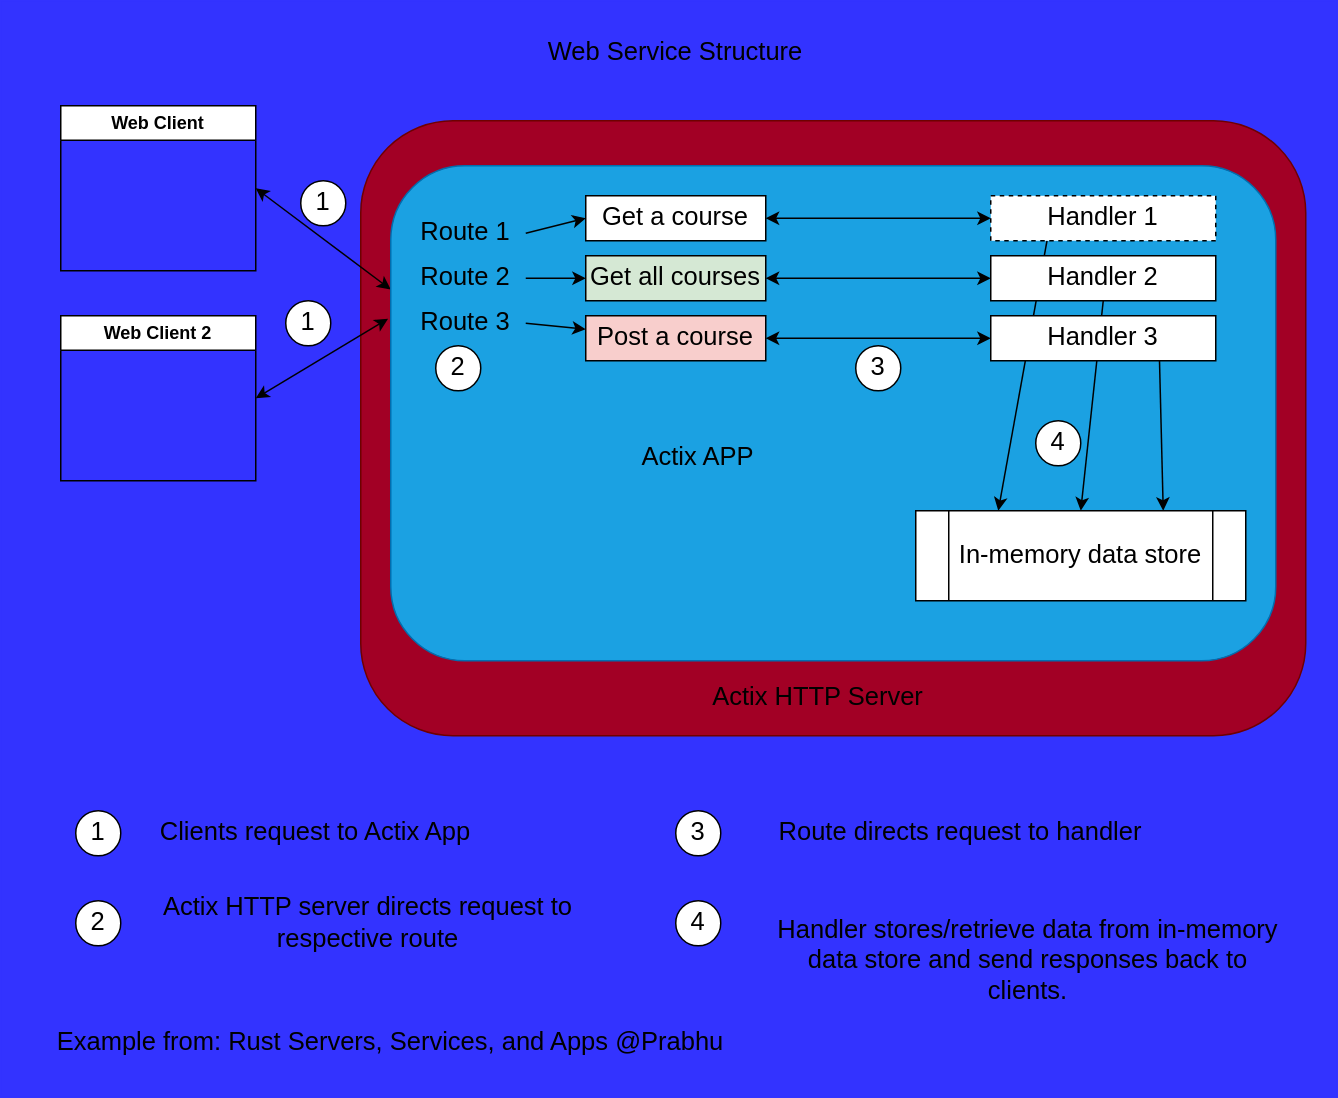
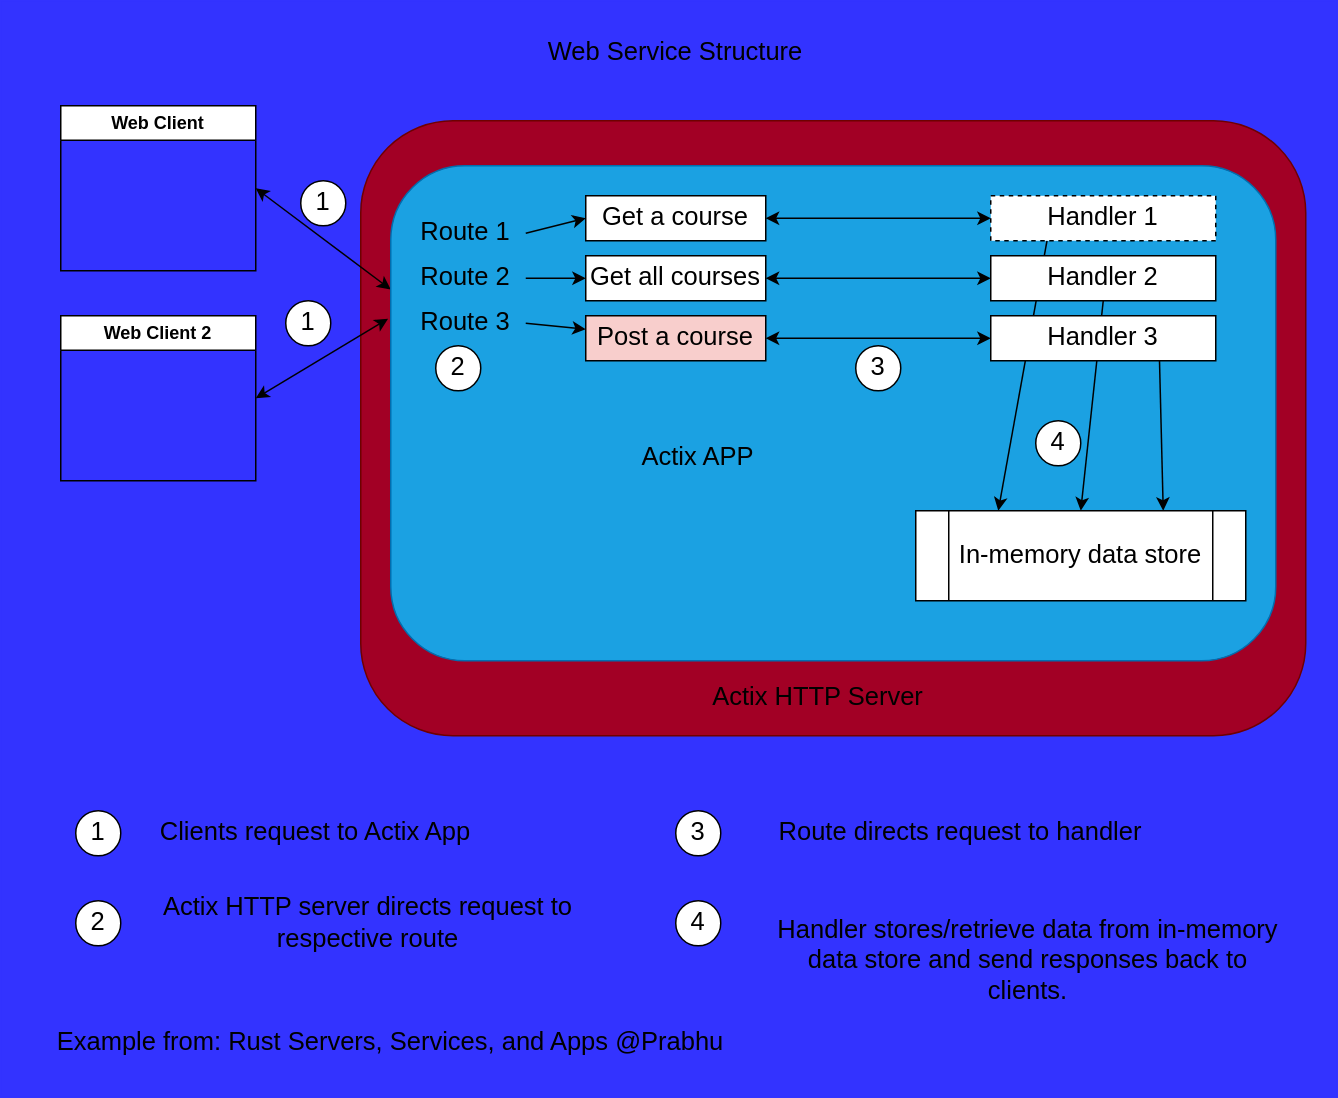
(676, 278) -> (676, 278)
